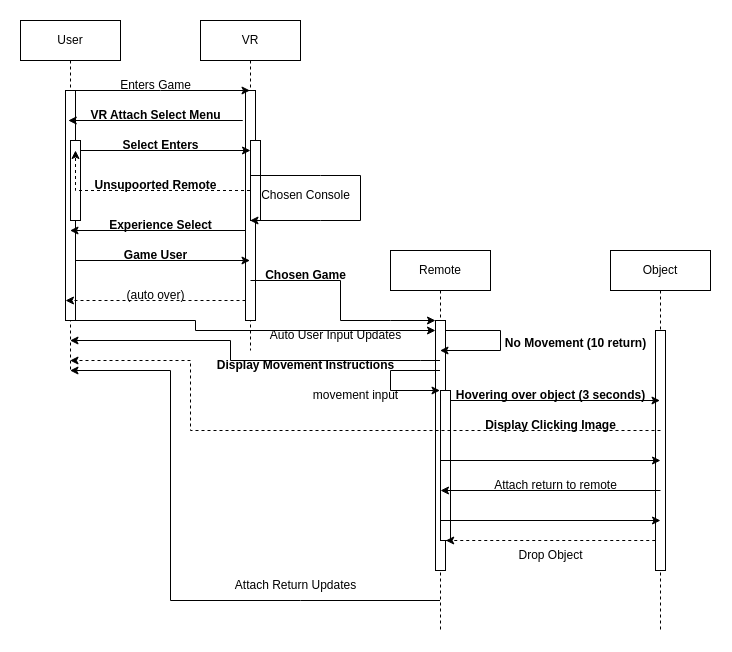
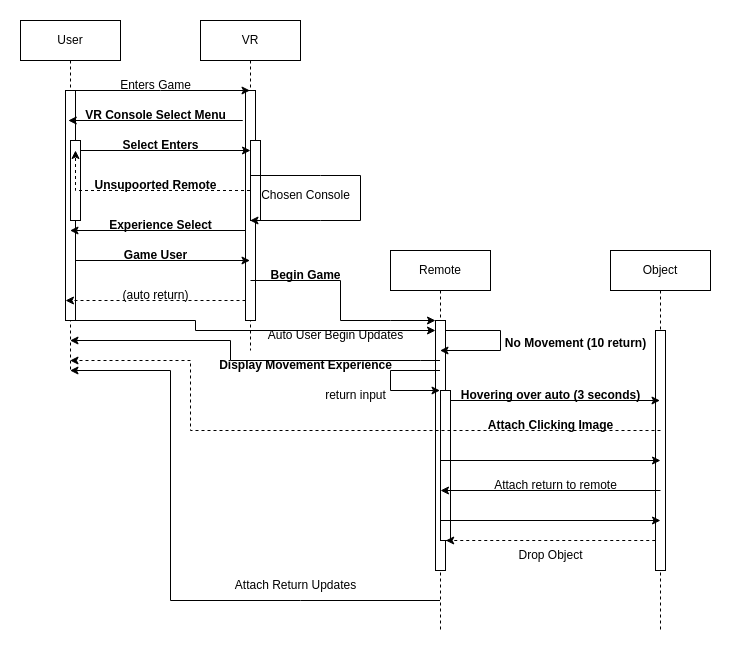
(156, 116) -> (156, 116)
(306, 276) -> (306, 276)
(156, 296) -> (156, 296)
(336, 336) -> (336, 336)
(306, 366) -> (306, 366)
(356, 396) -> (356, 396)
(551, 396) -> (551, 396)
(551, 426) -> (551, 426)
